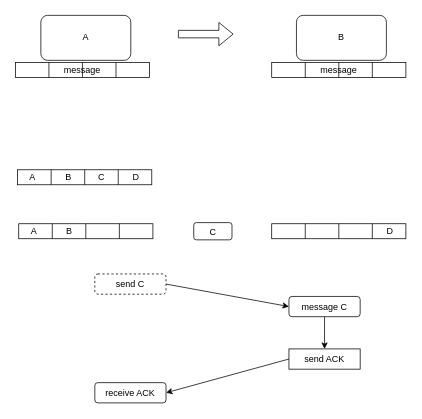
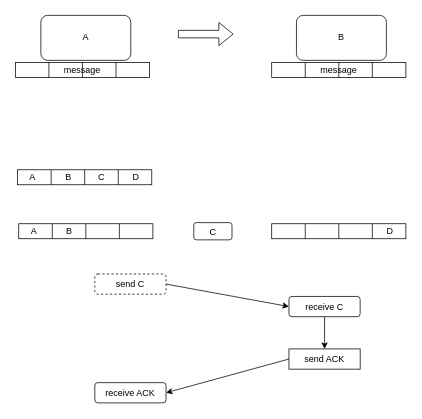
(325, 307) -> (325, 307)
